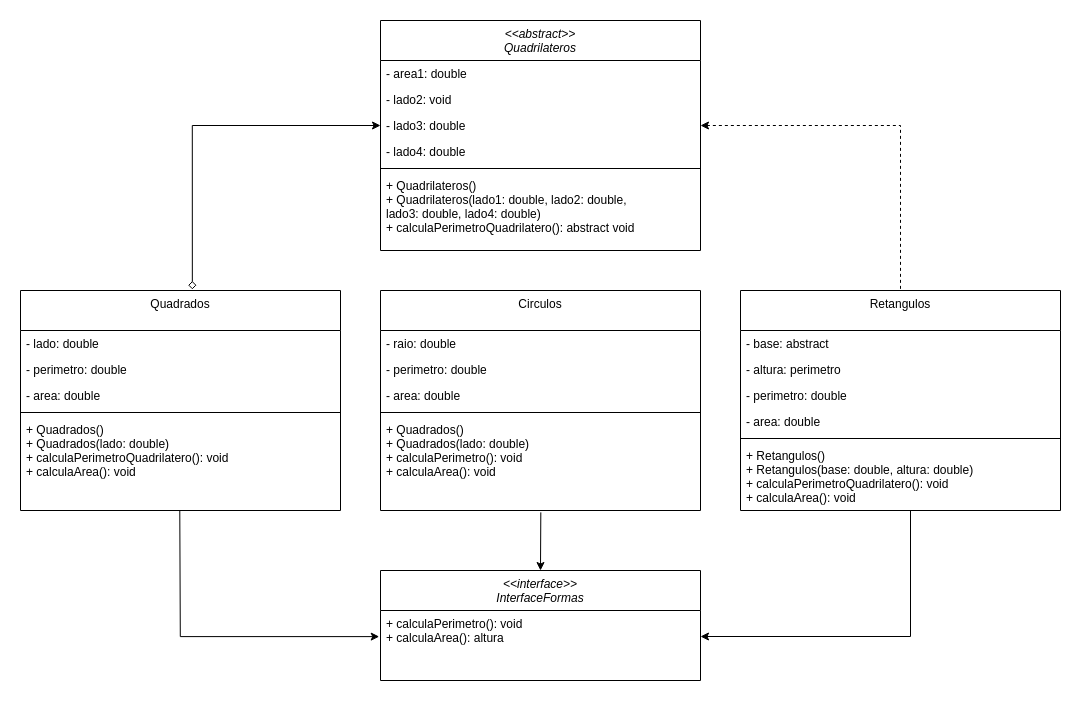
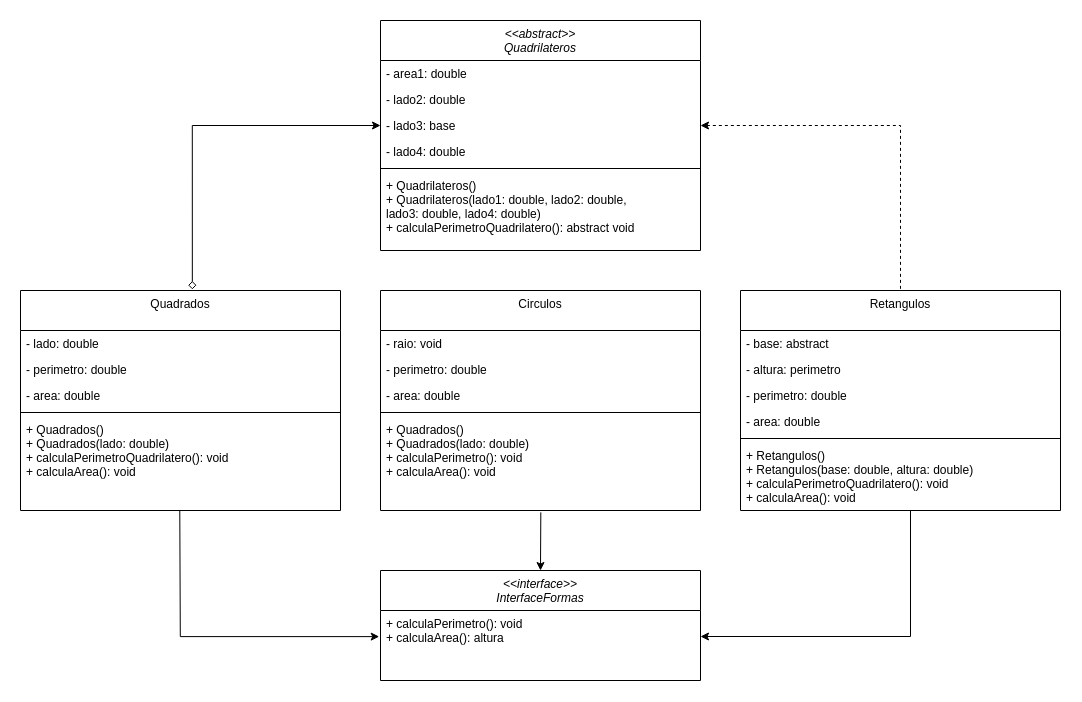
(422, 100) -> (429, 100)
(429, 126) -> (423, 126)
(425, 344) -> (419, 344)
